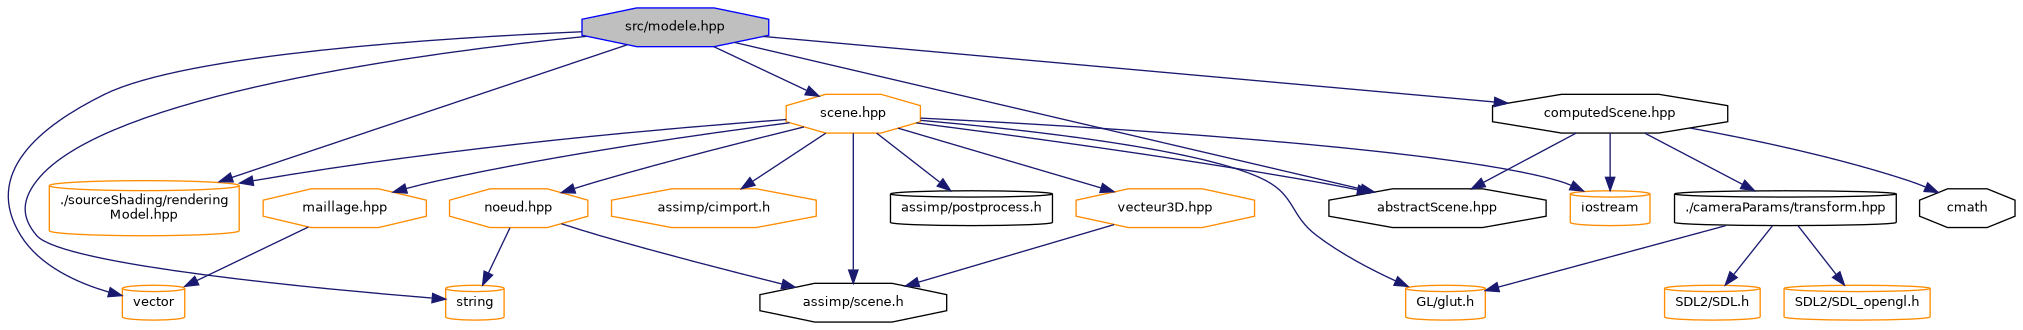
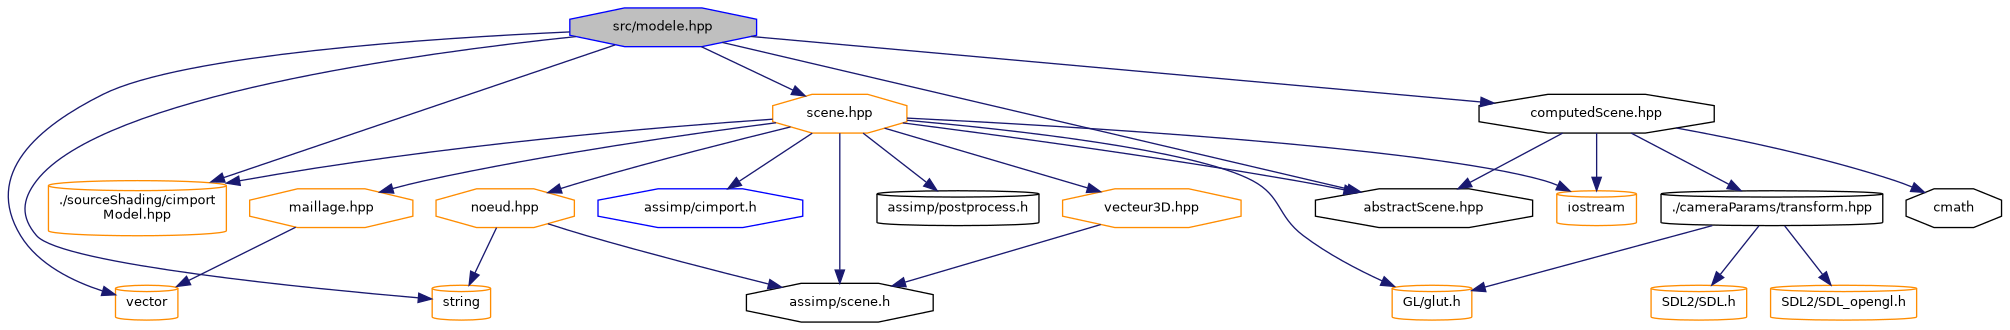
(144, 208) -> (137, 208)
(714, 208) -> (700, 208)
